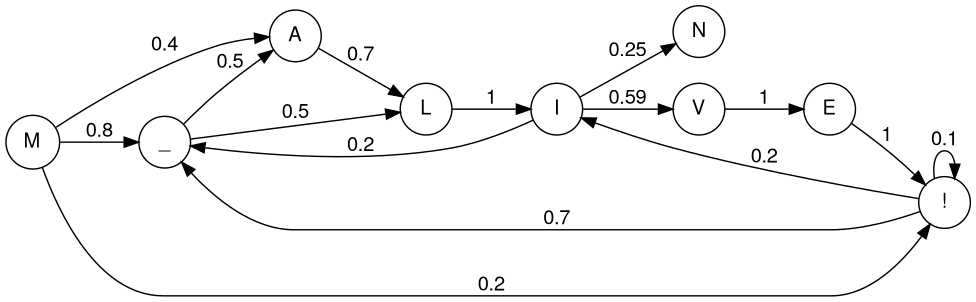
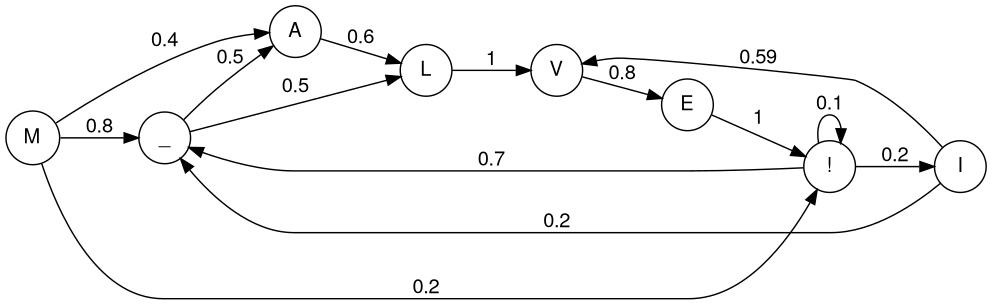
(699, 32) -> none
(361, 55) -> (361, 38)
(764, 98) -> (622, 74)
(484, 109) -> (484, 70)
